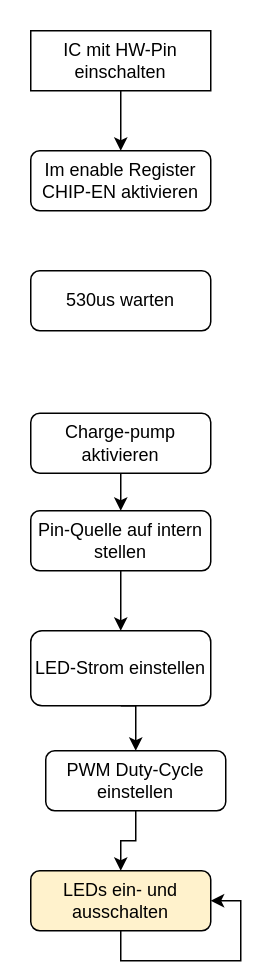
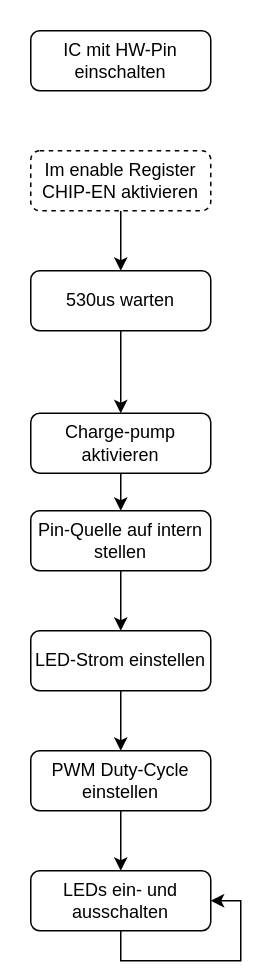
(121, 61) -> (121, 61)
(121, 116) -> none
(121, 181) -> (121, 181)
none -> (121, 236)
none -> (121, 367)
(121, 668) -> (121, 661)
(136, 781) -> (121, 781)
(121, 901) -> (121, 901)
